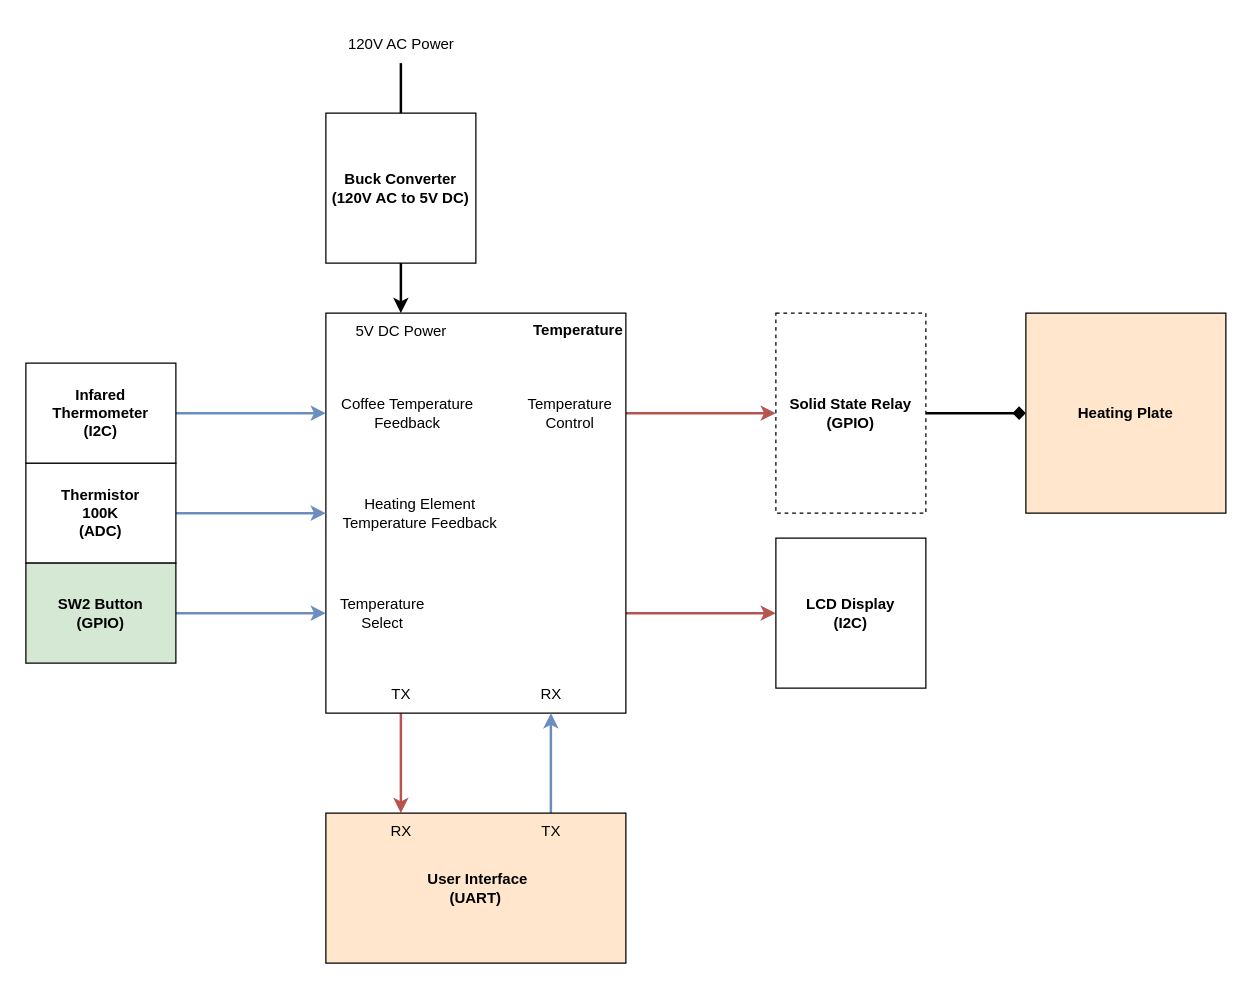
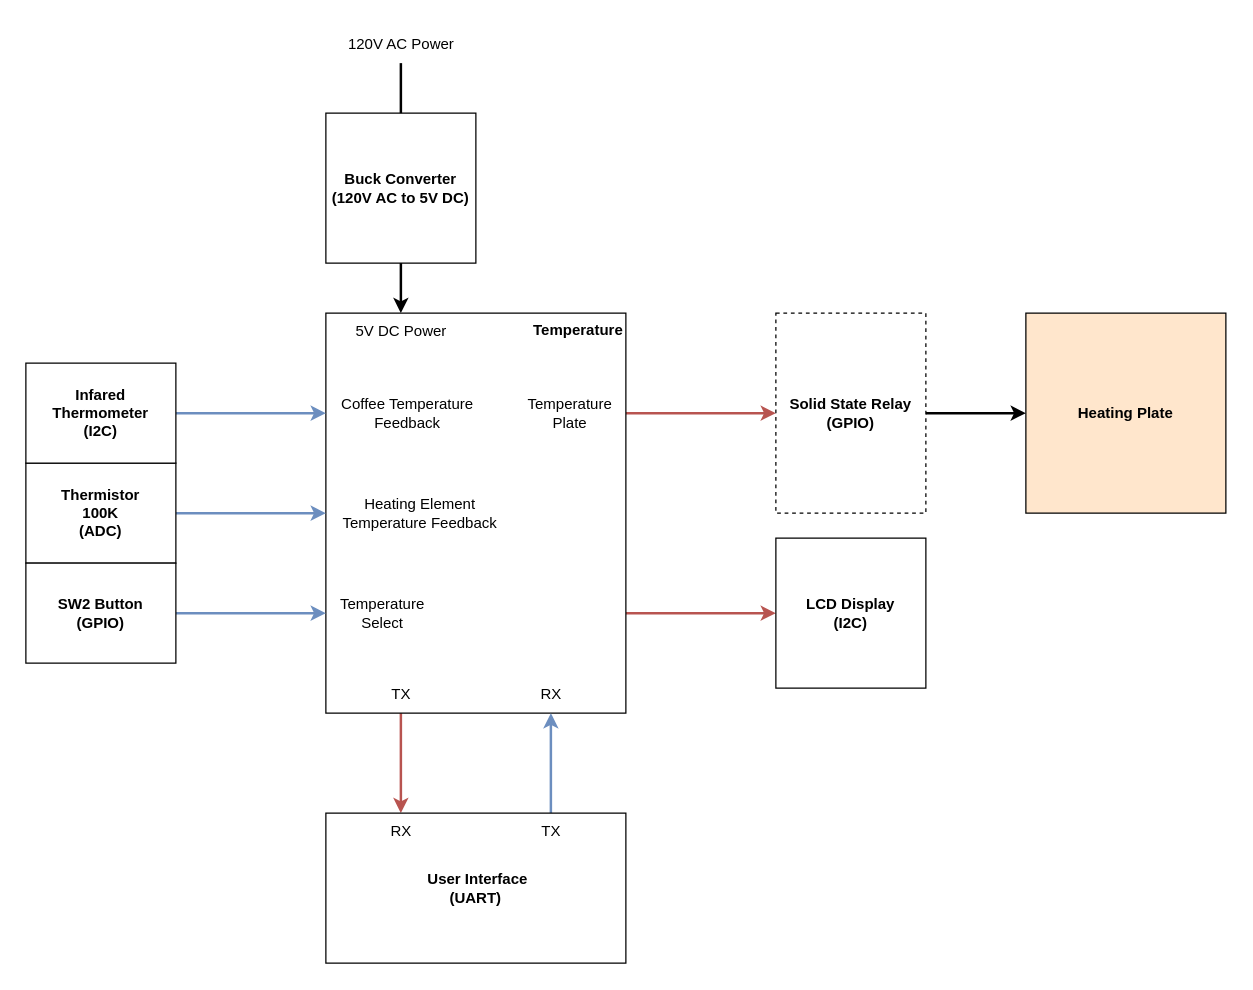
(570, 413) -> (570, 413)
(1012, 413) -> (1013, 413)
(101, 613) -> (101, 613)
(476, 888) -> (476, 888)
